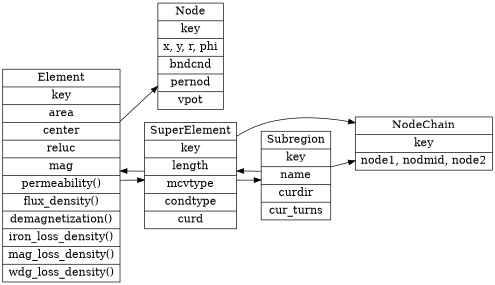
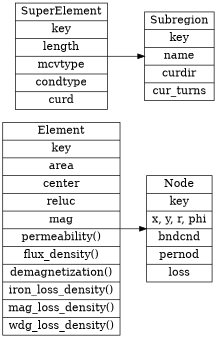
(191, 100) -> (179, 272)
(424, 144) -> none
(136, 171) -> none
(252, 171) -> none
(129, 180) -> none
